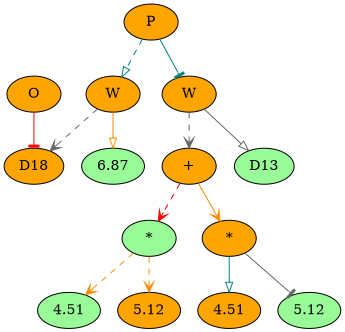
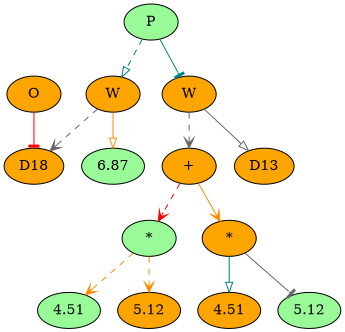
(151, 22) -> (151, 22)
(264, 166) -> (264, 166)
